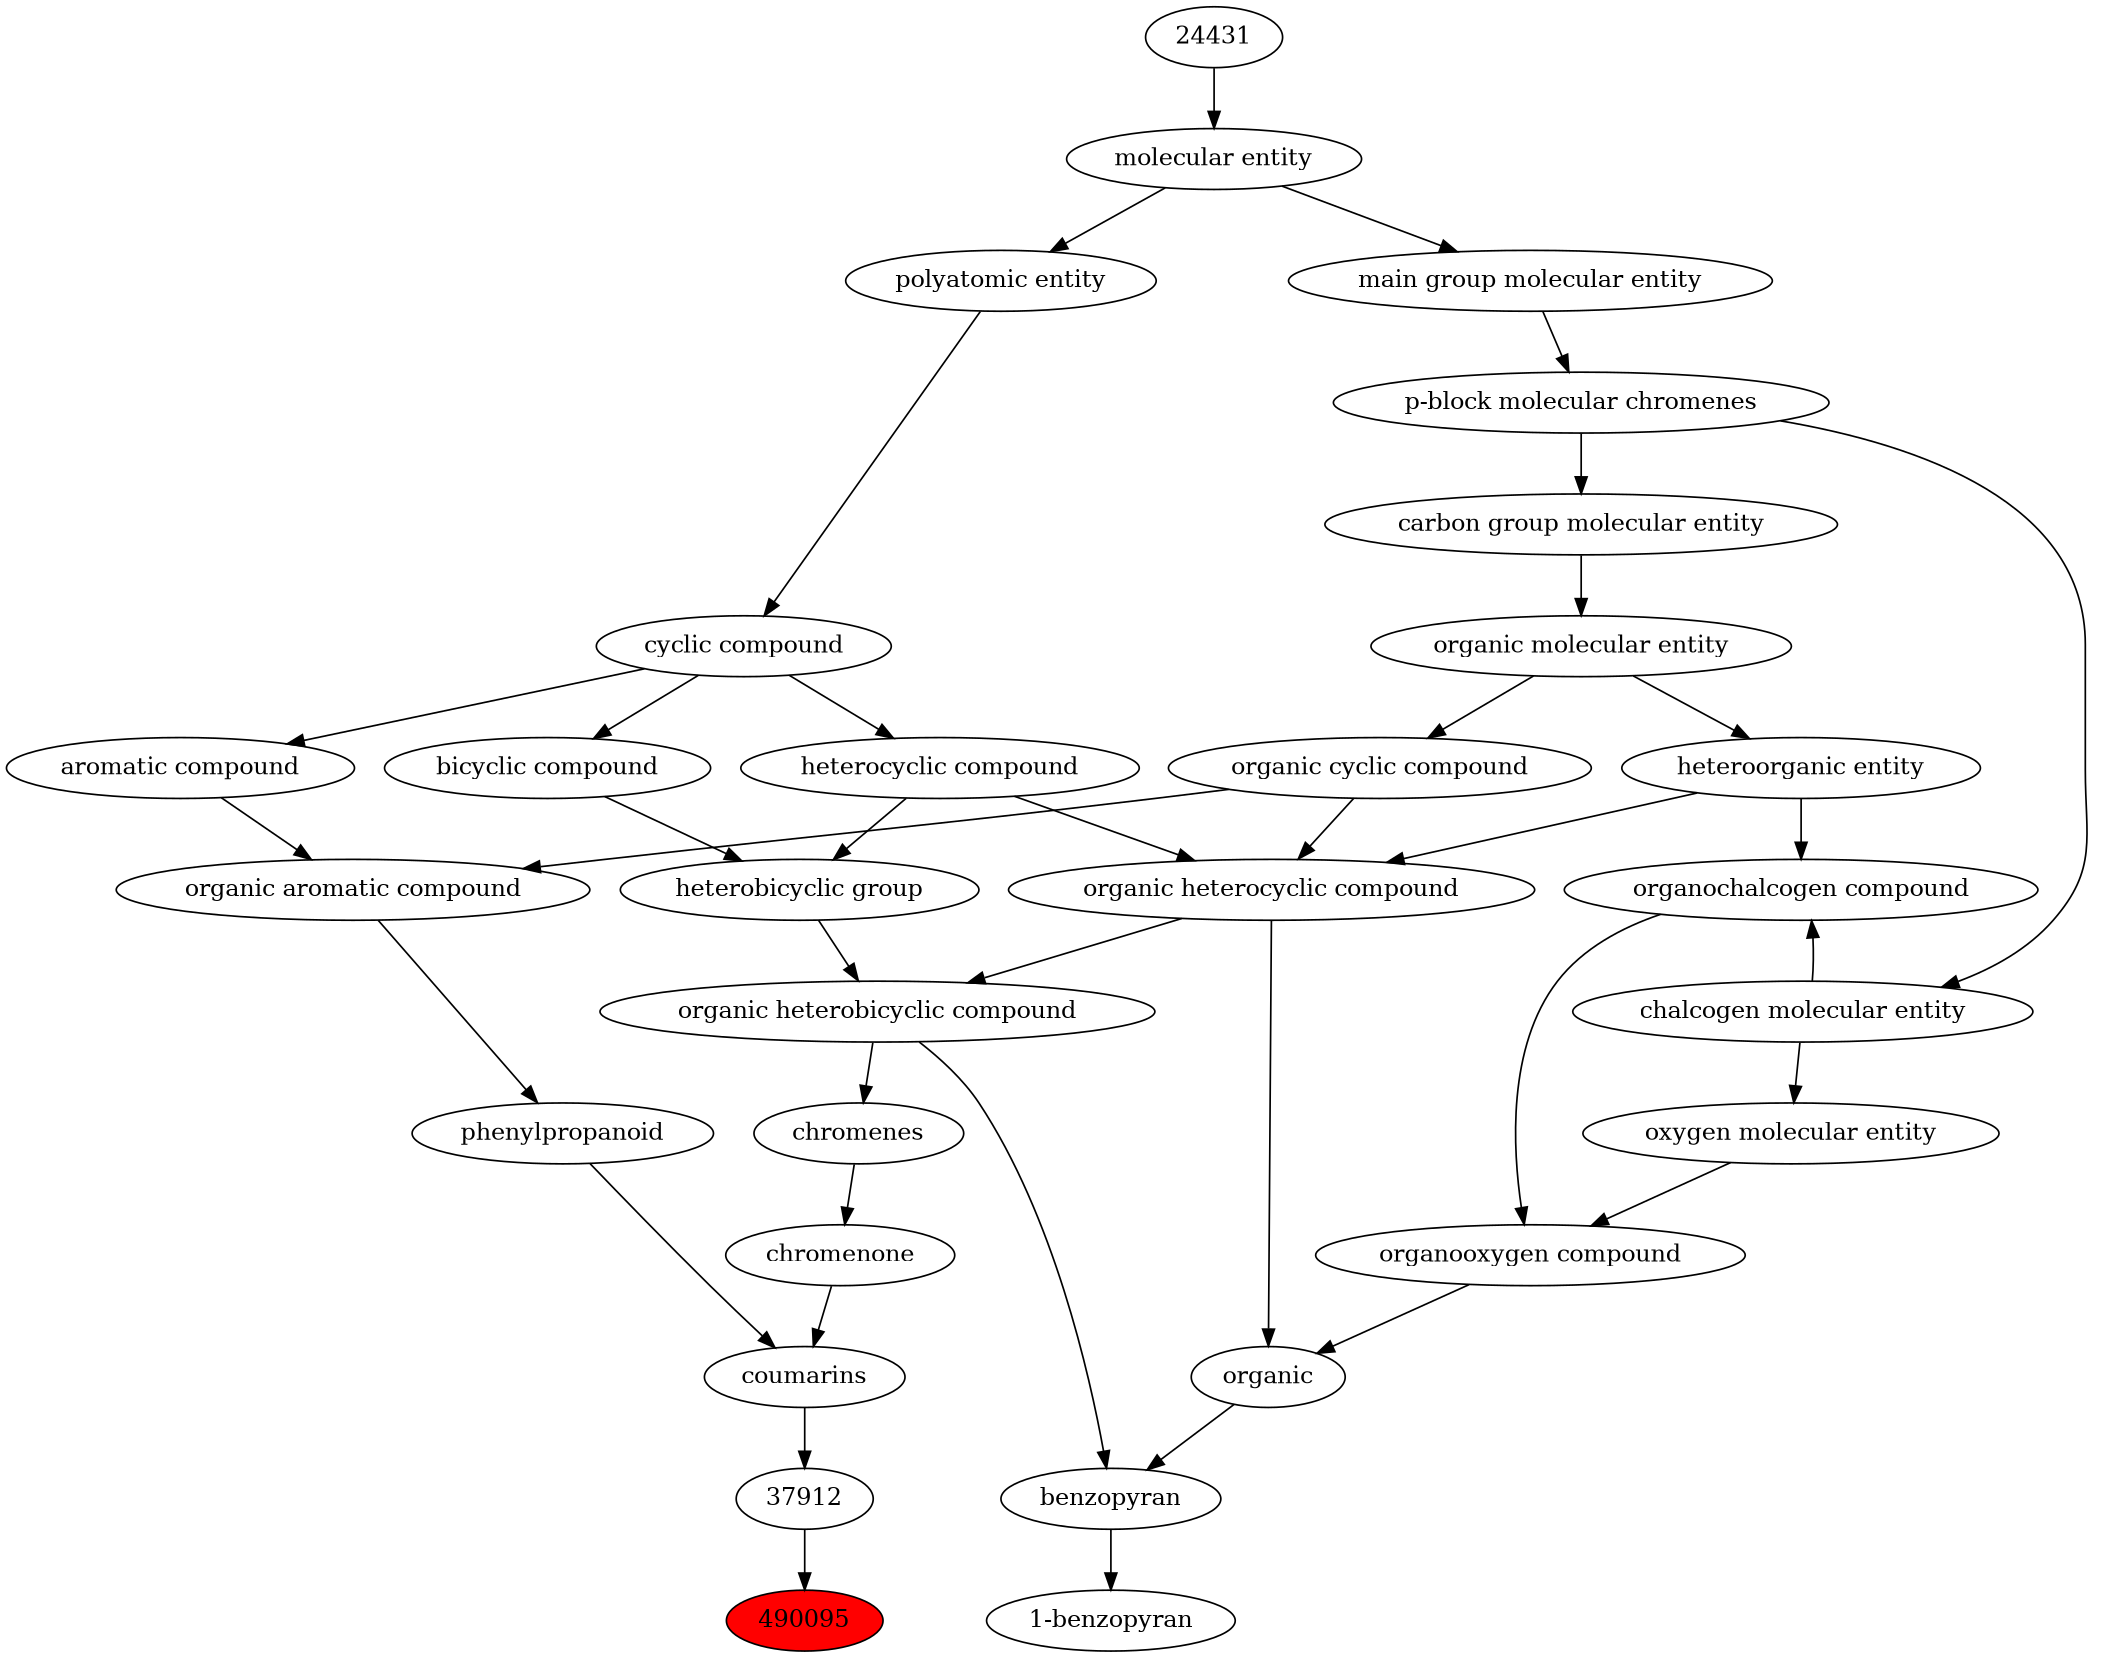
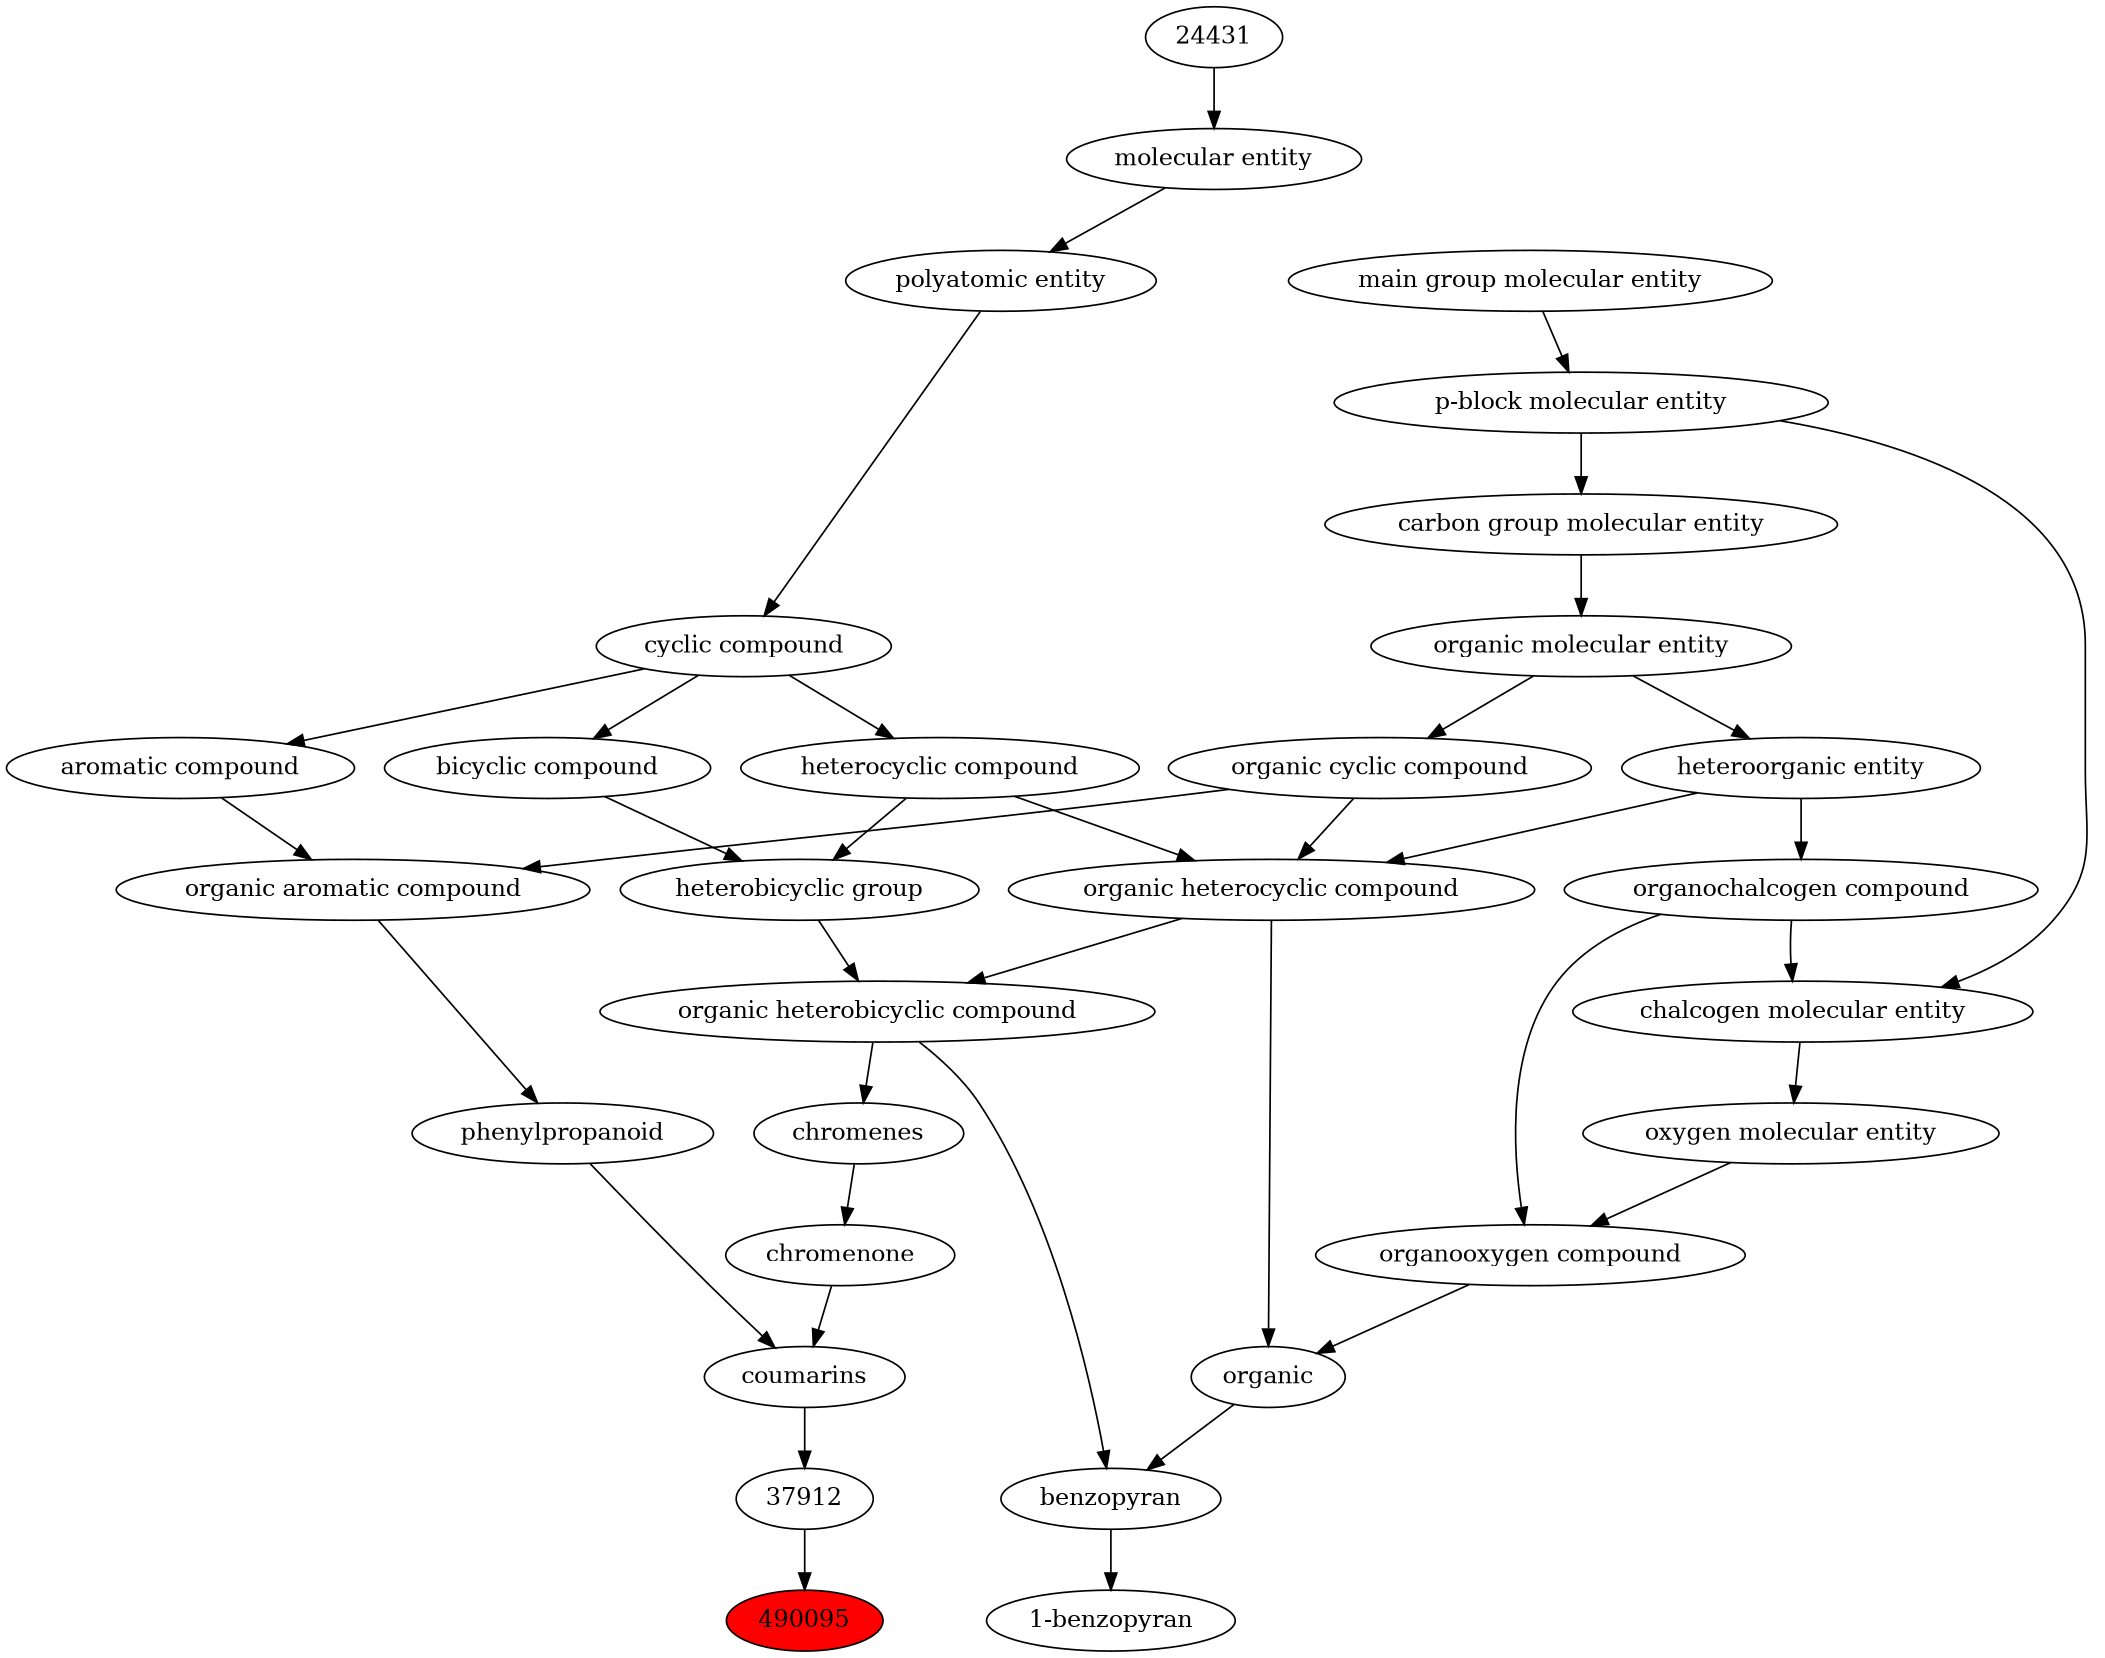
(1362, 216) -> none
(1581, 403) -> (1581, 403)
(1813, 959) -> (1790, 942)
